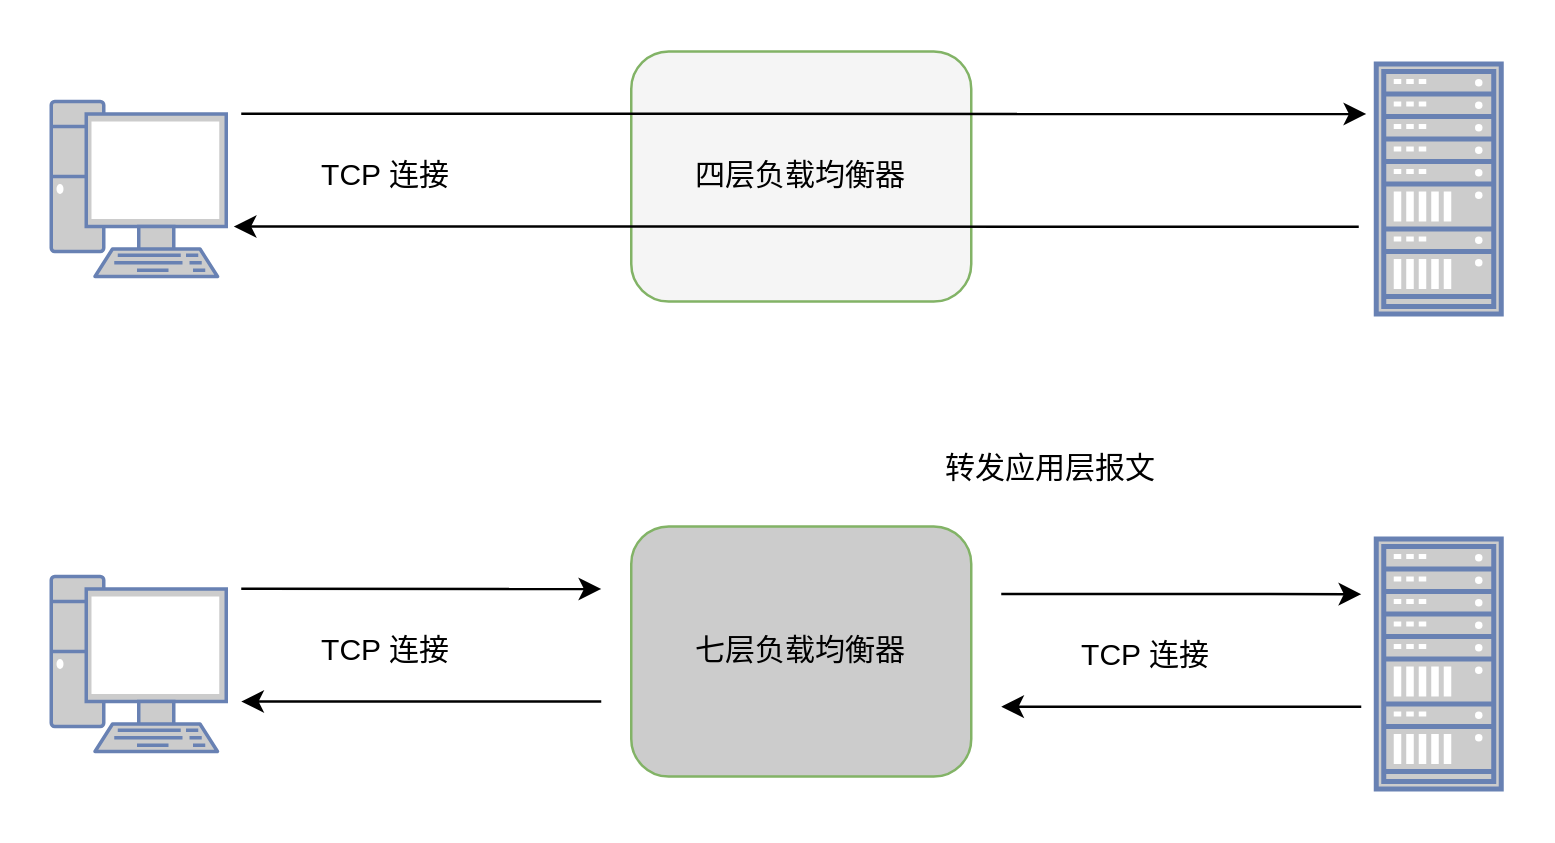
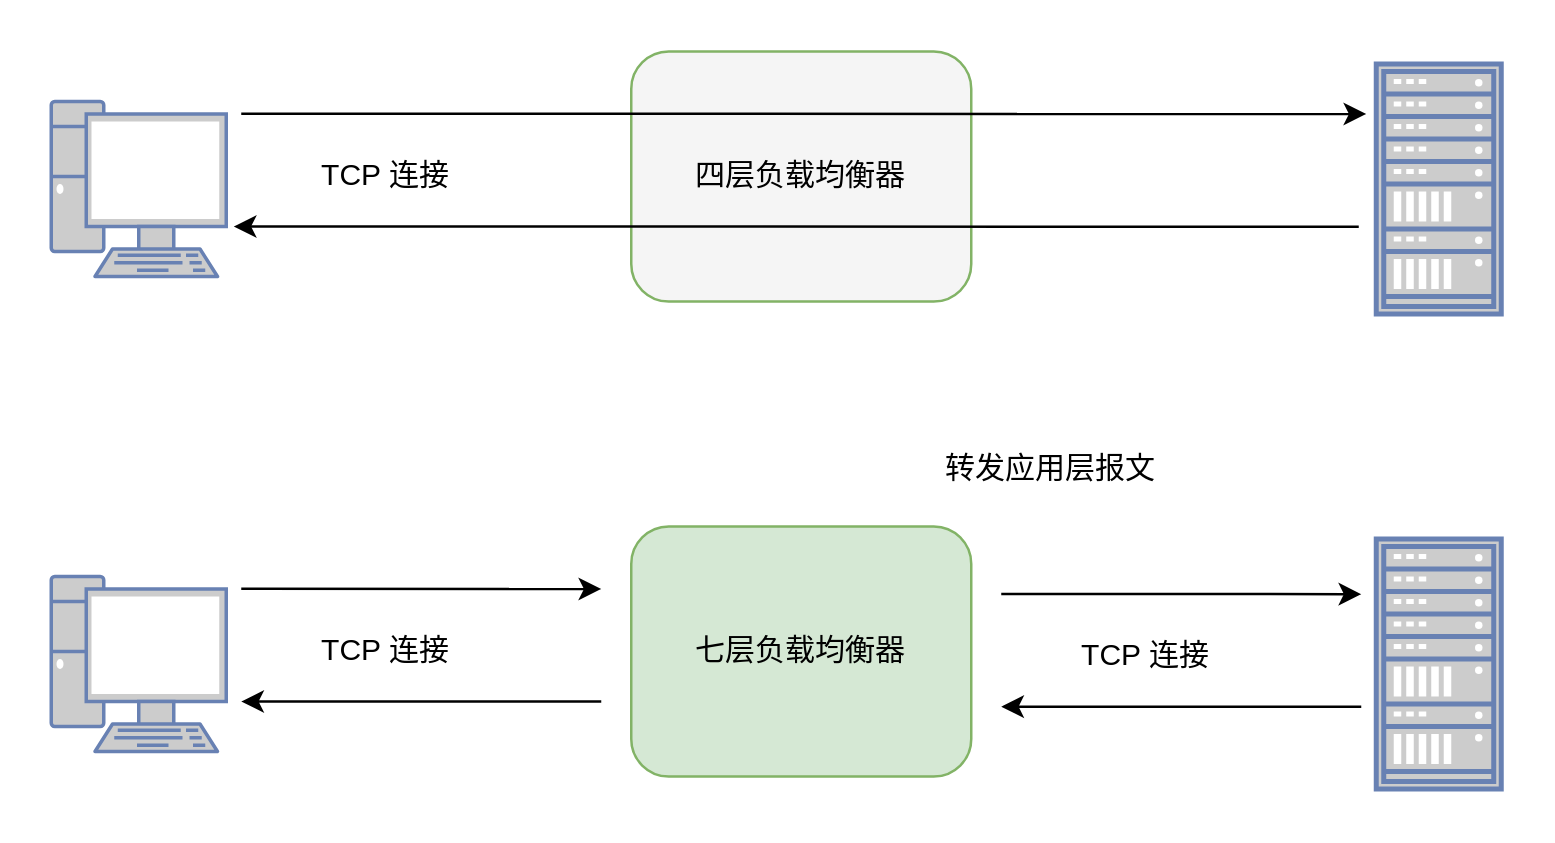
(801, 651) -> (801, 651)
